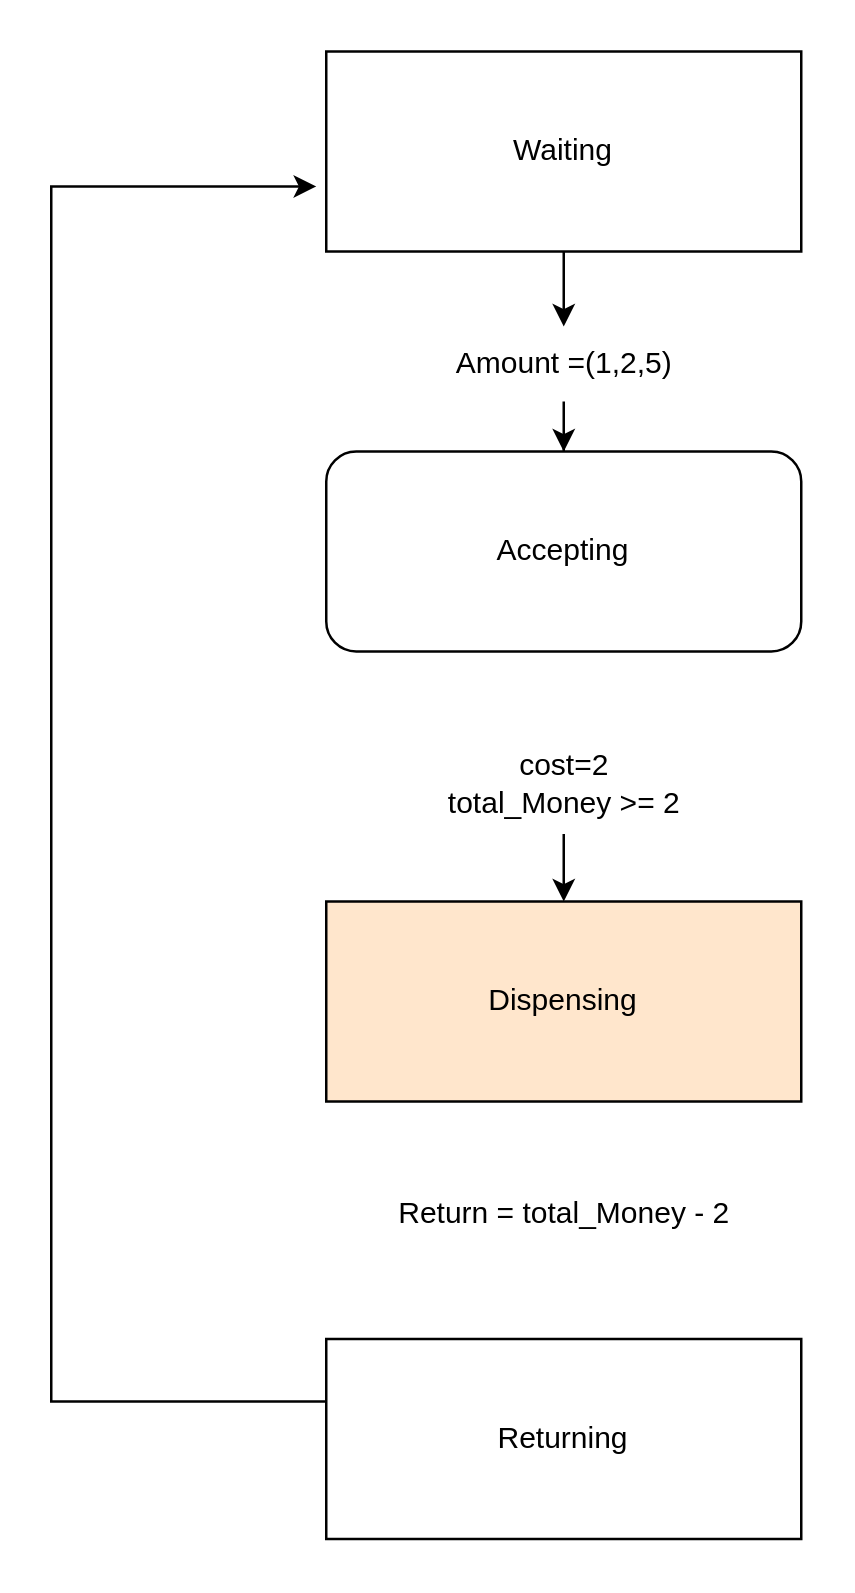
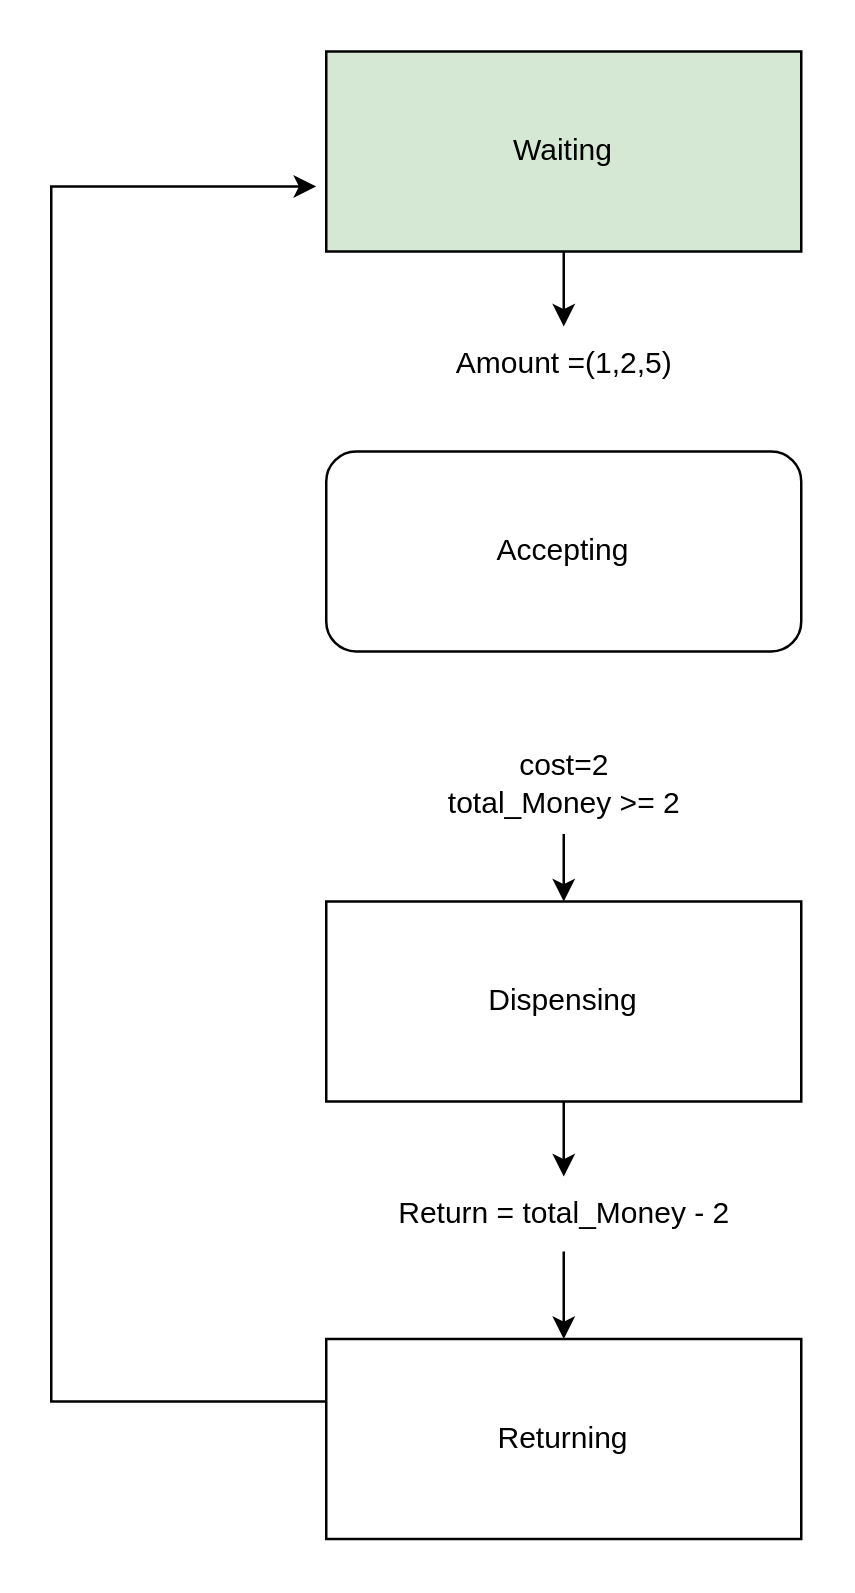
(564, 151) -> (564, 151)
(564, 434) -> none
(564, 1001) -> (564, 1001)
none -> (564, 1147)
none -> (564, 1299)
